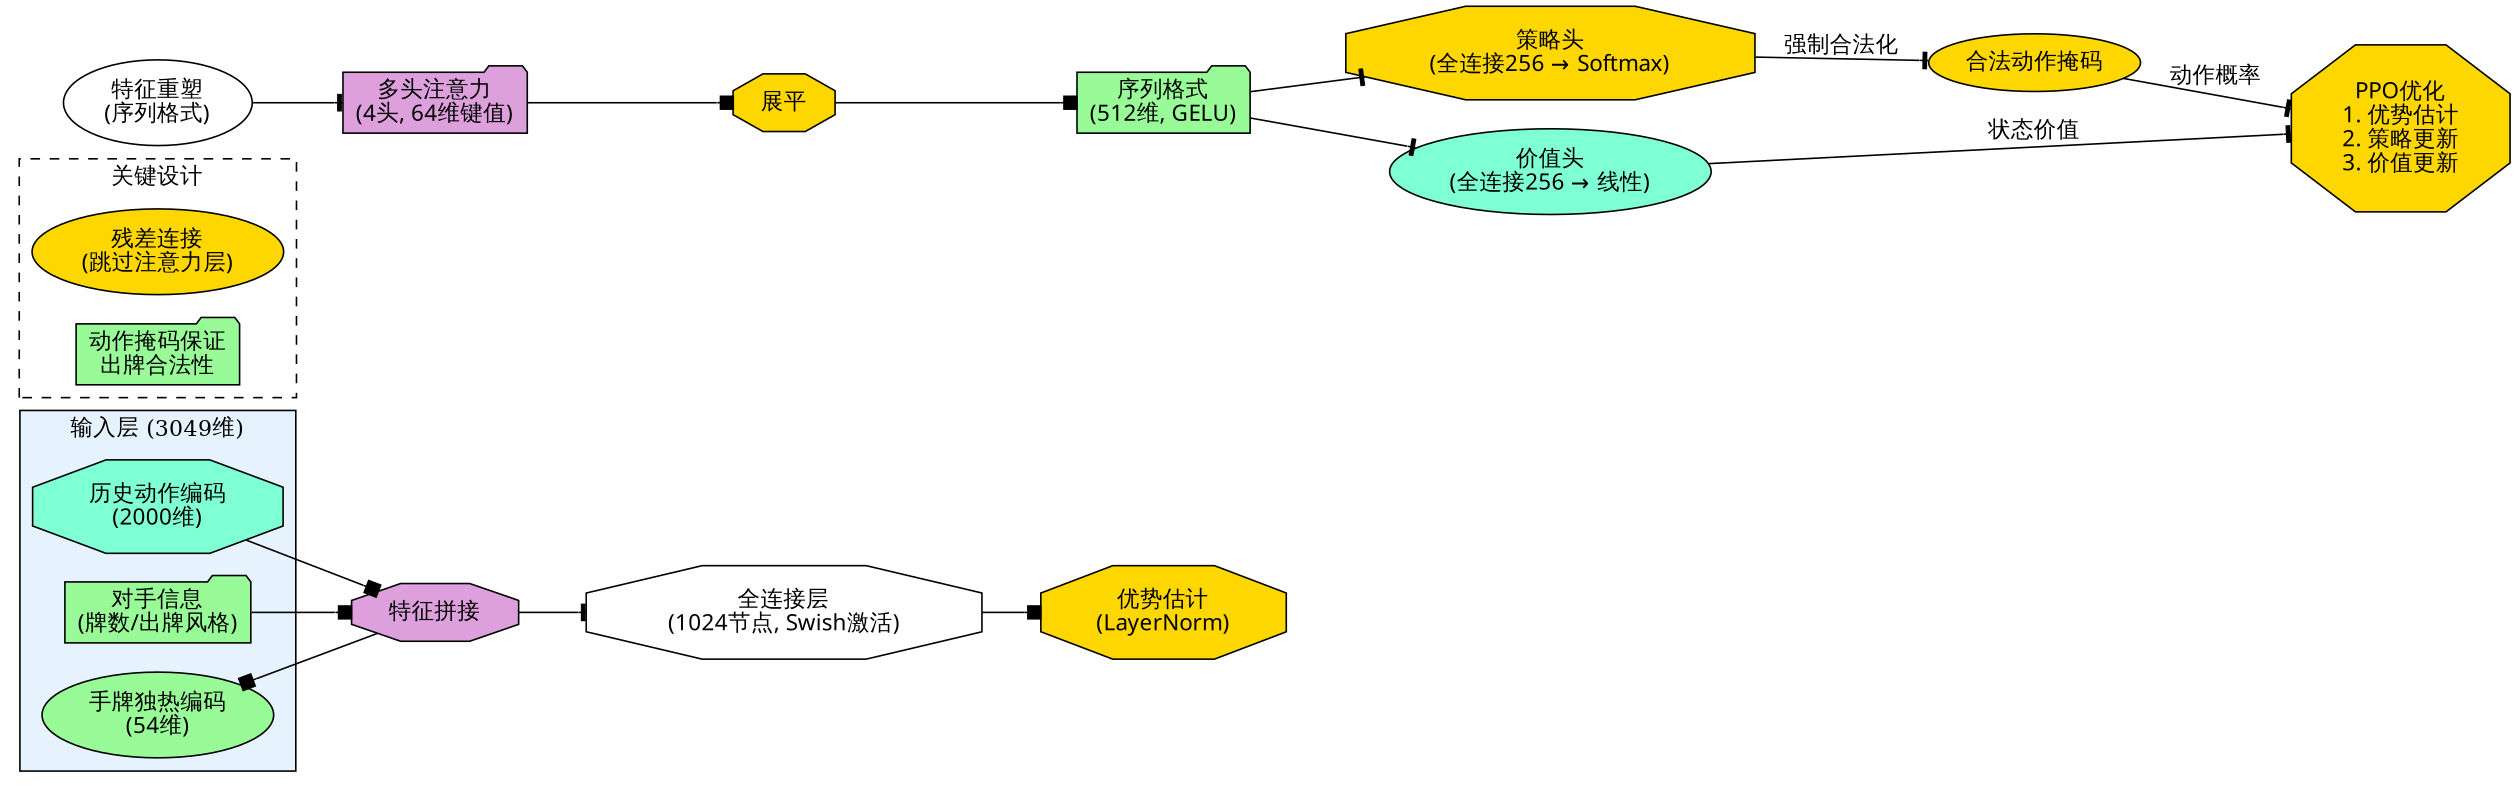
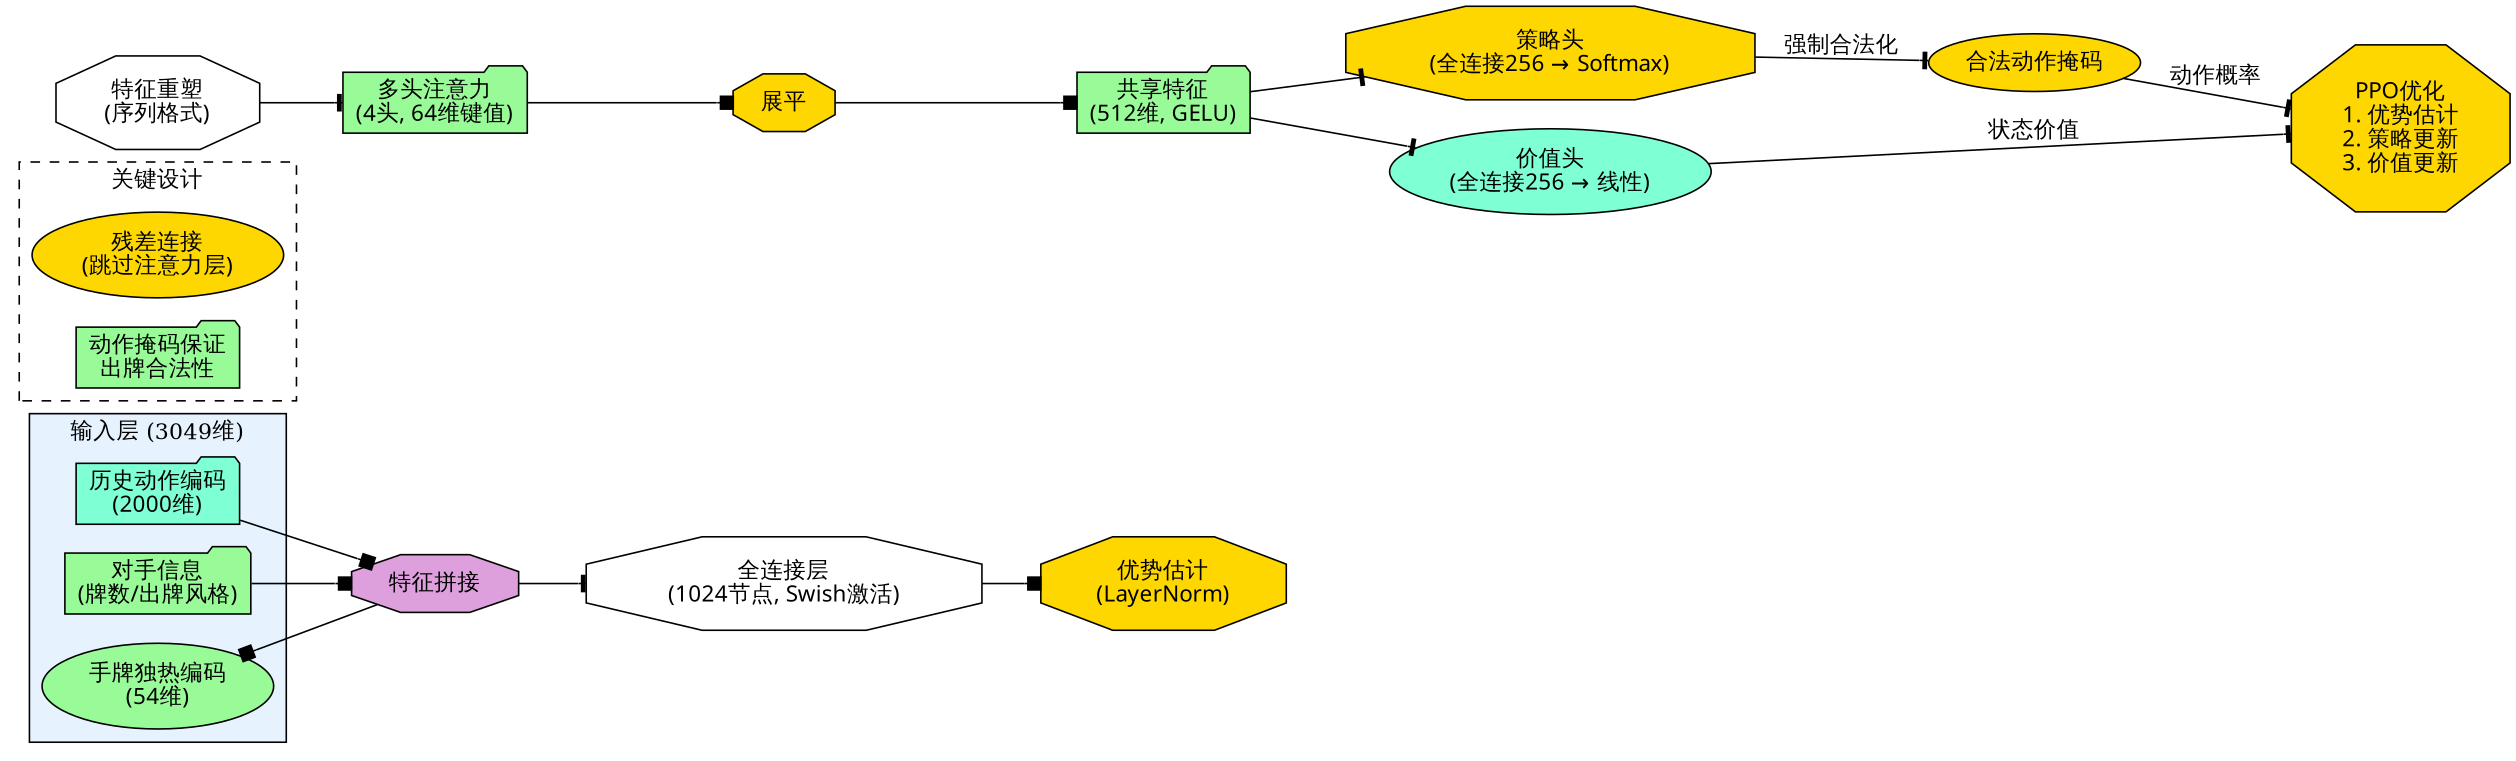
(158, 103) -> (158, 103)
(435, 103) -> (435, 103)
(1164, 103) -> (1164, 103)
(158, 507) -> (158, 494)
